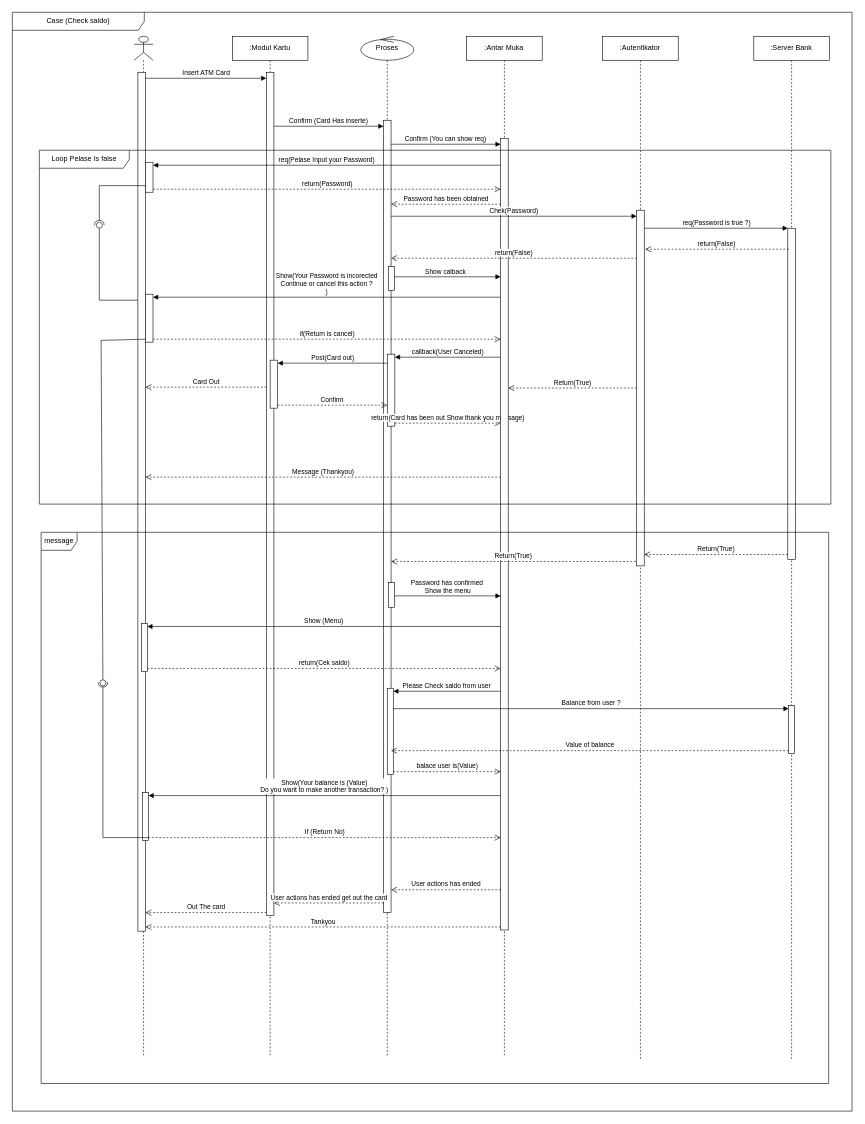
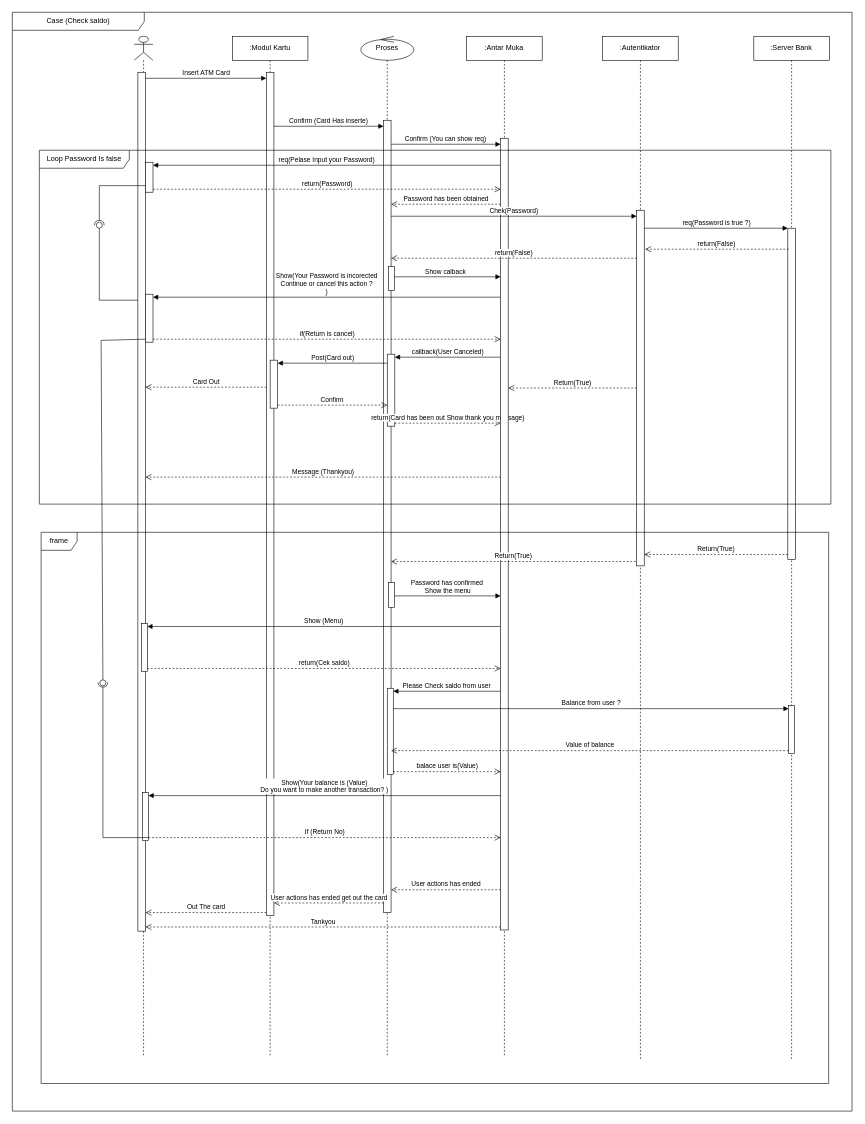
(84, 159) -> (84, 159)
(59, 542) -> (59, 542)
